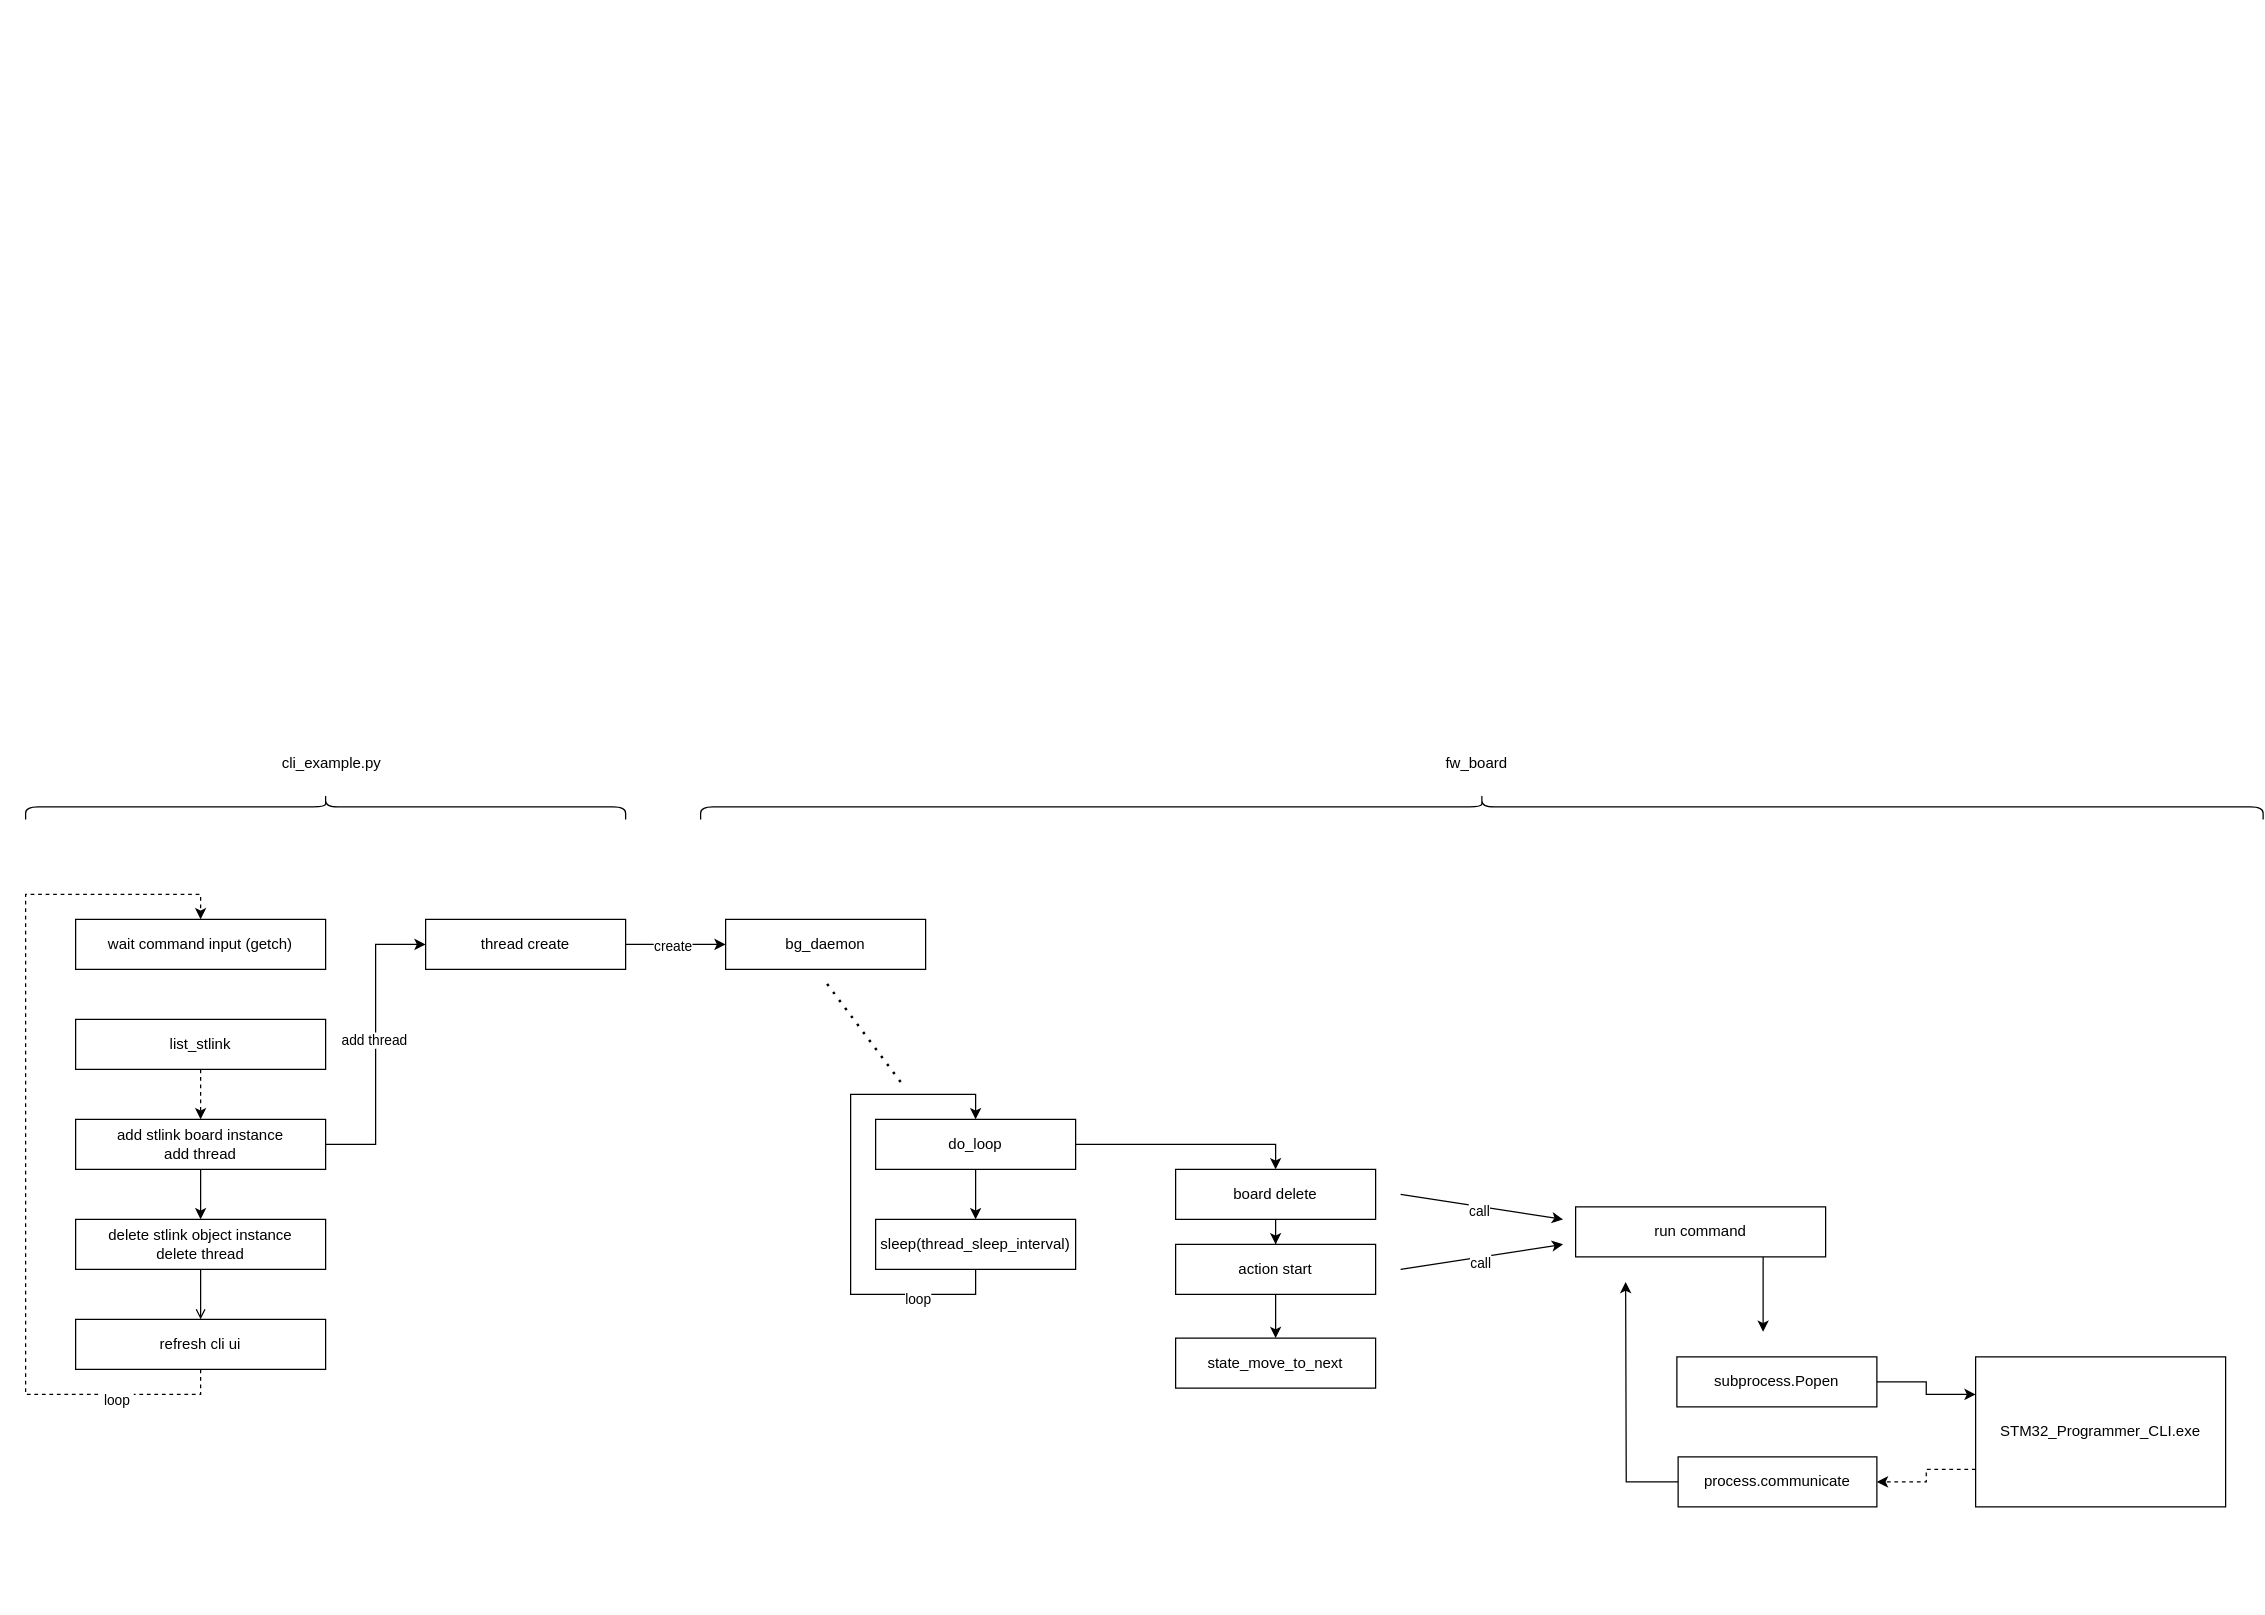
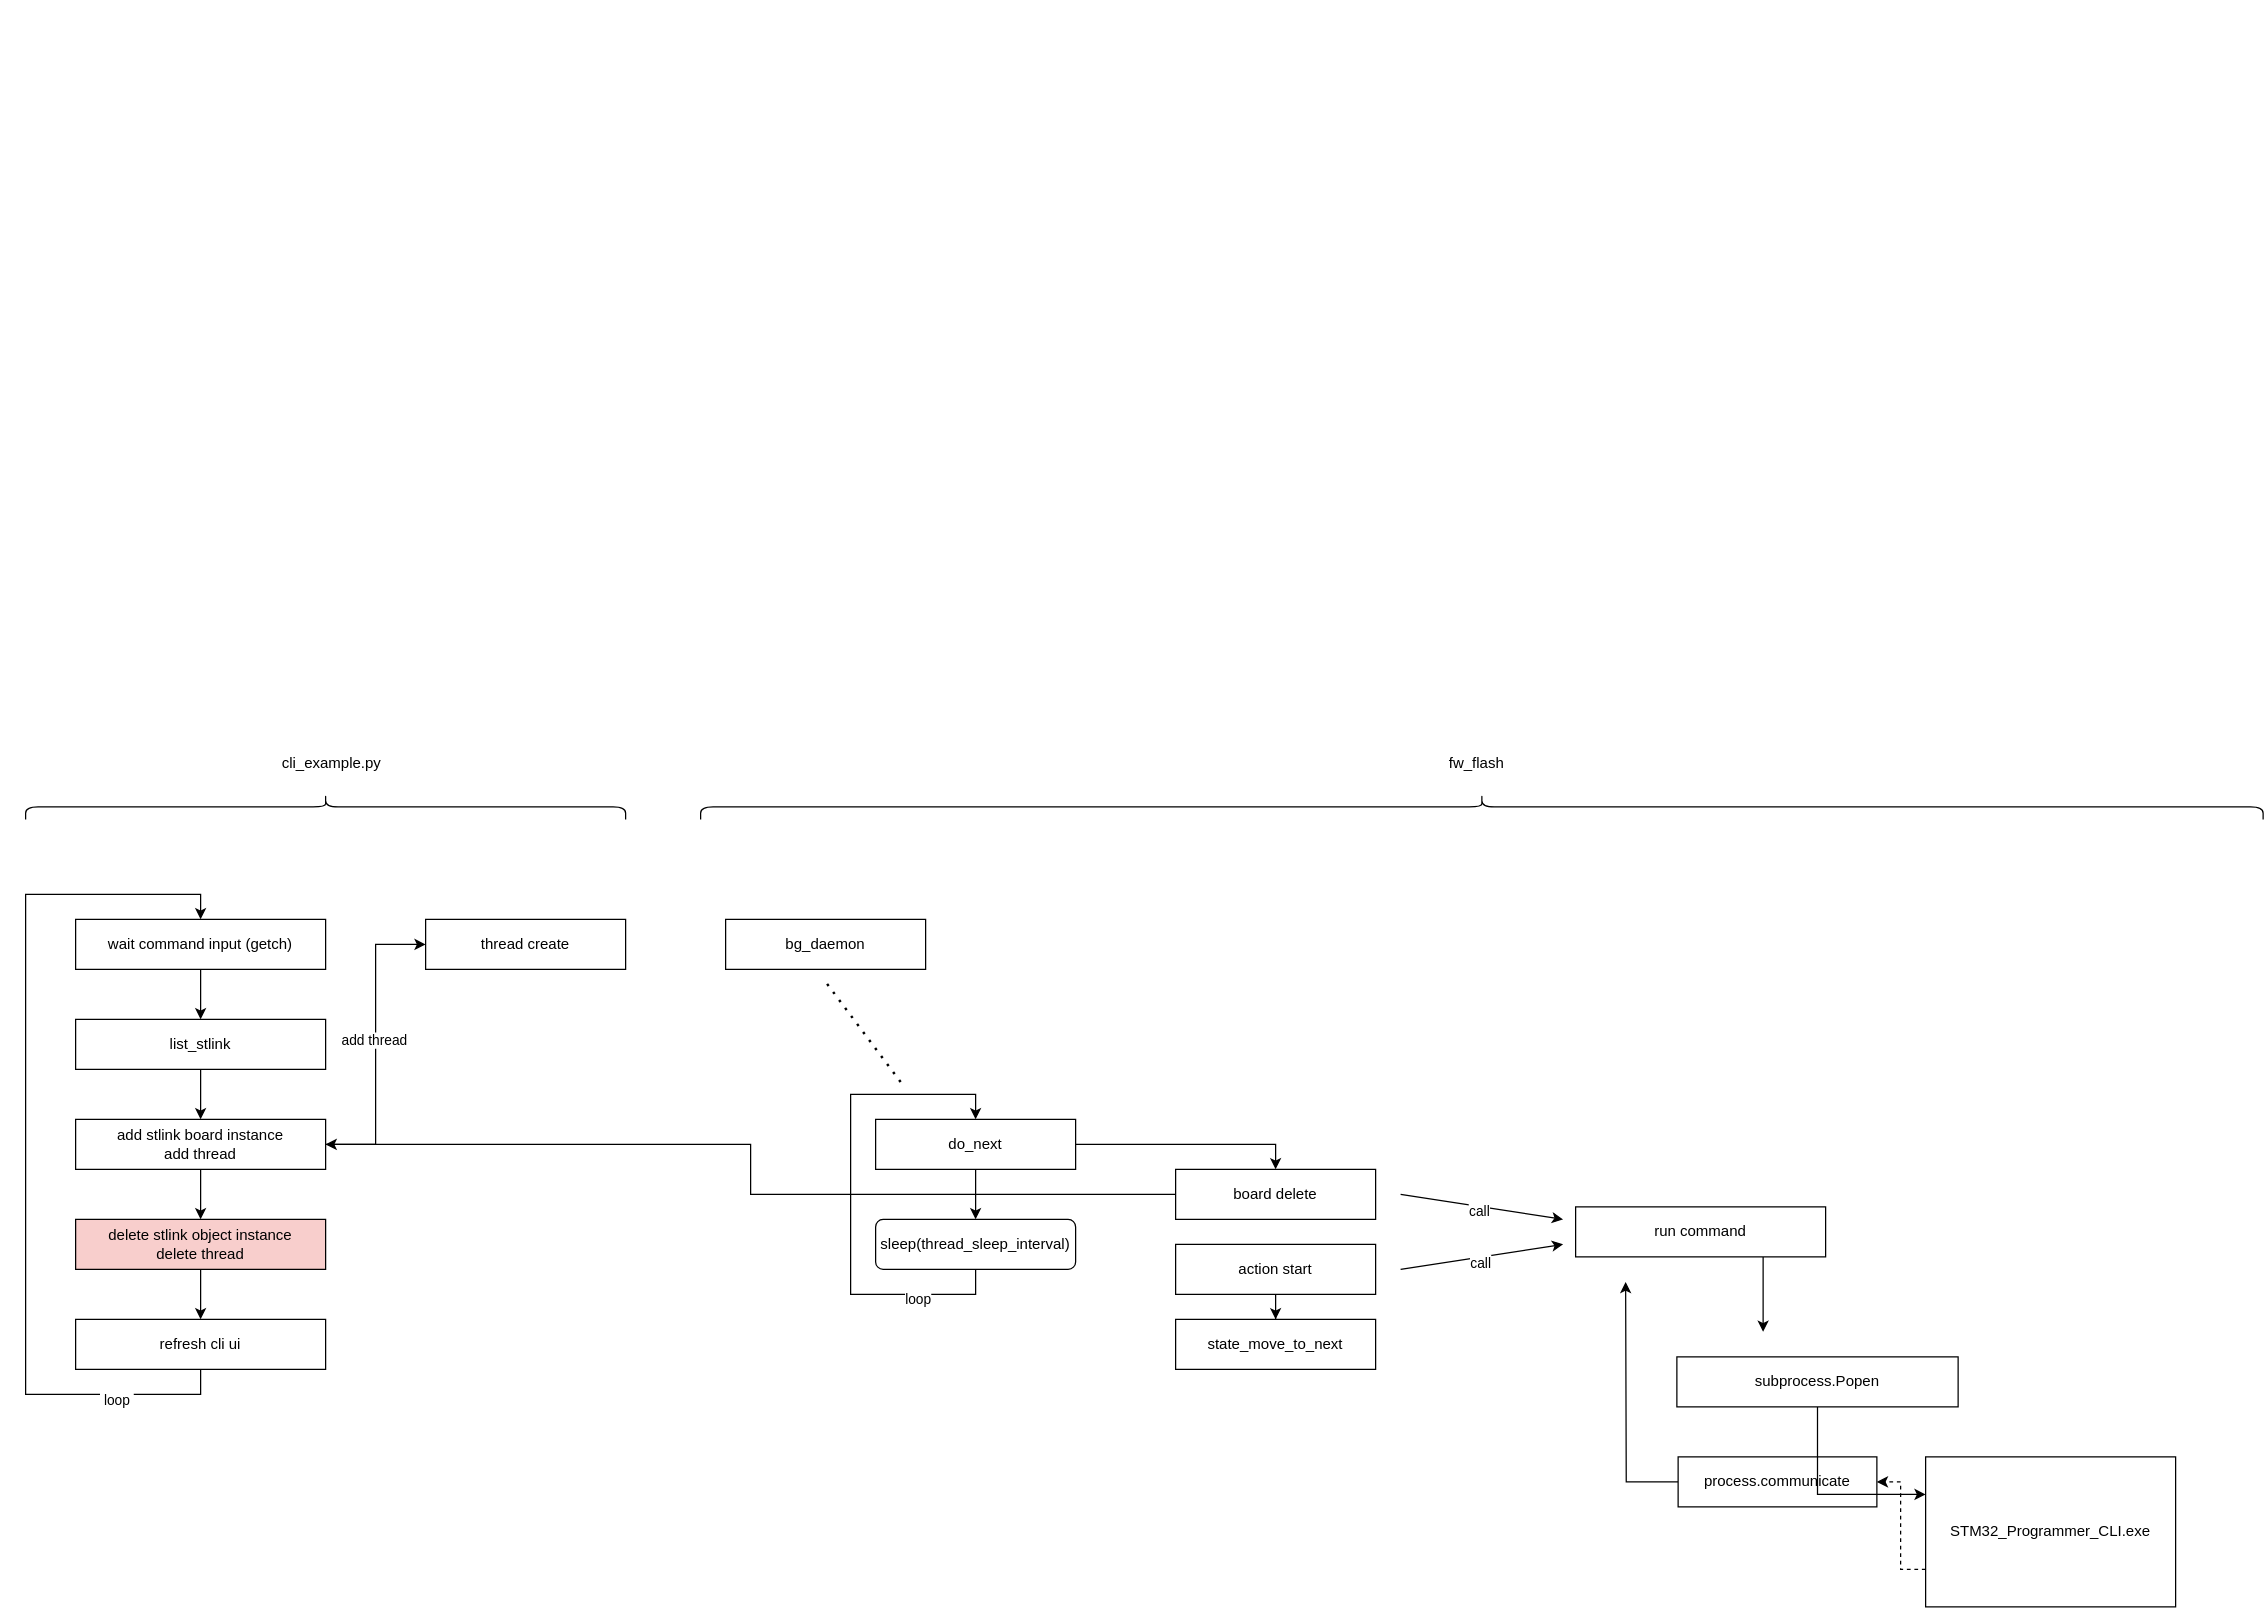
(1477, 763) -> (1477, 763)
(672, 944) -> none
none -> (201, 990)
(26, 1086) -> (26, 1086)
(201, 1089) -> (201, 1089)
(976, 1144) -> (976, 1144)
(1276, 1236) -> (752, 1194)
(201, 1244) -> (201, 1244)
(976, 1244) -> (976, 1244)
(201, 1311) -> (201, 1309)
(1276, 1363) -> (1276, 1344)
(1777, 1382) -> (1818, 1382)
(2101, 1432) -> (2051, 1532)
